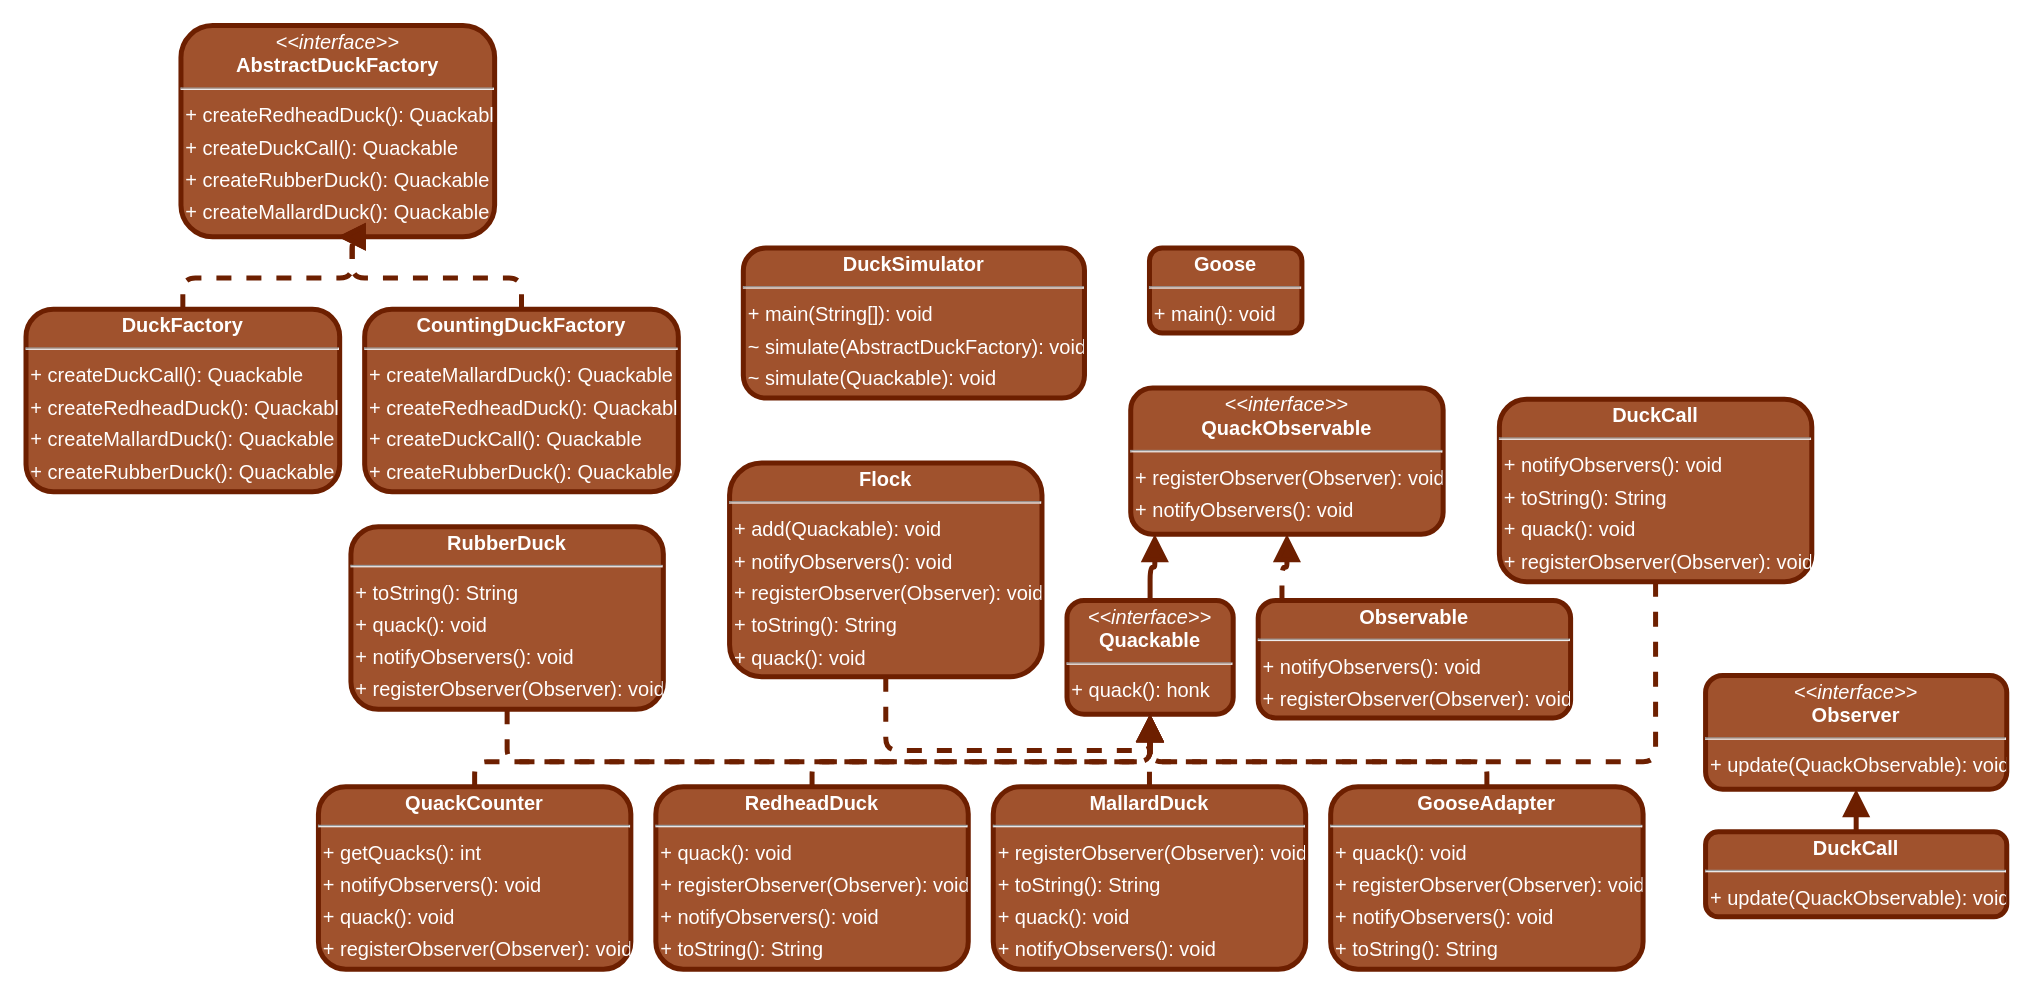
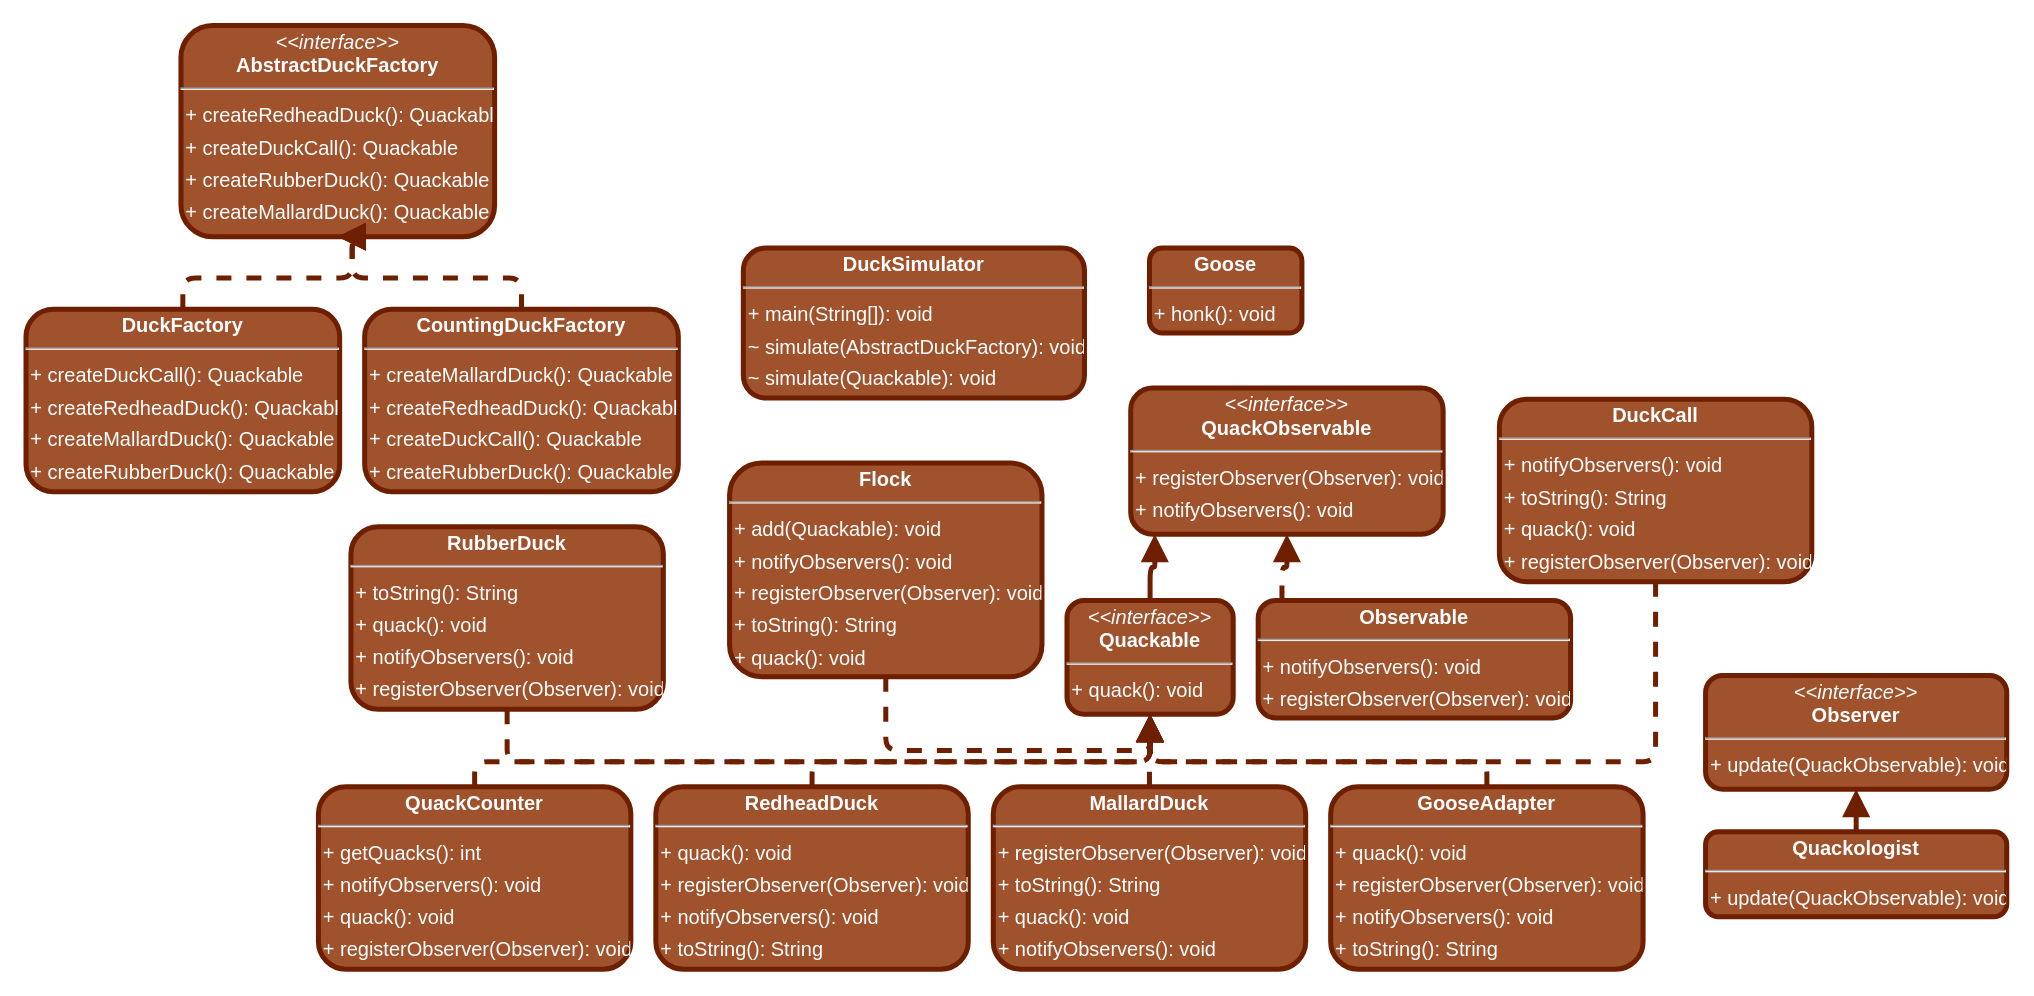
(1215, 272) -> (1217, 272)
(1143, 637) -> (1140, 637)
(1866, 856) -> (1866, 856)
